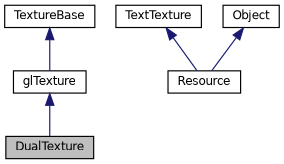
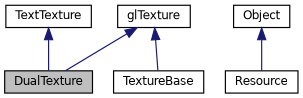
(185, 54) -> (49, 55)
(50, 55) -> (157, 55)
